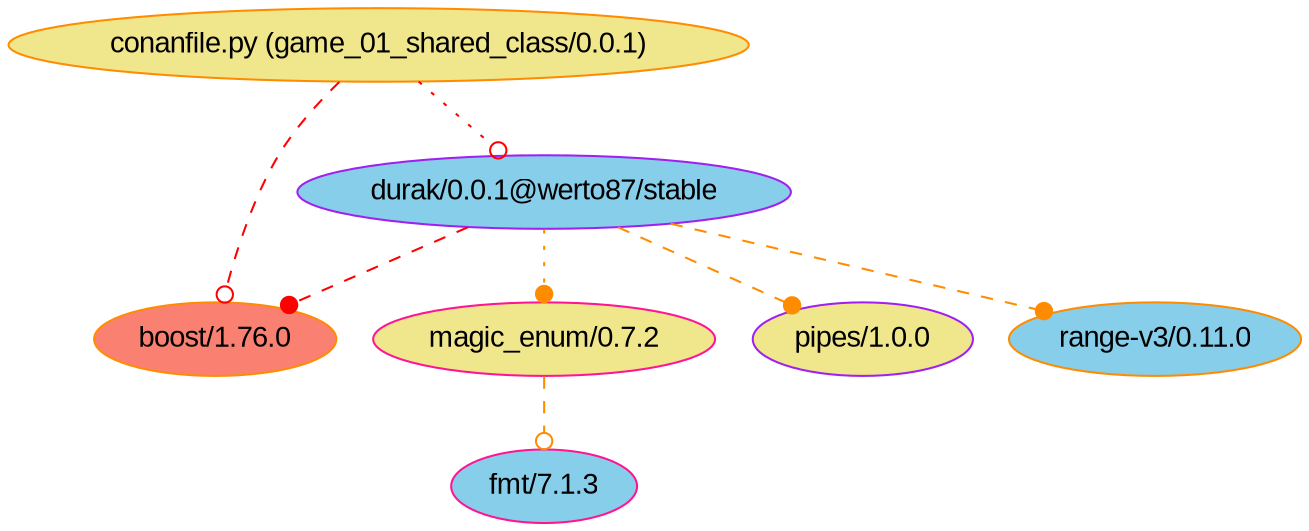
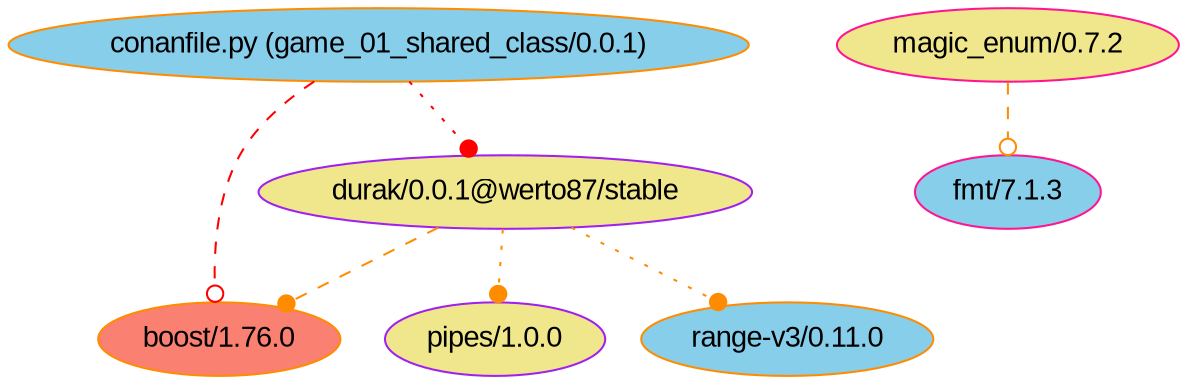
(379, 45) -> (379, 45)
(455, 113) -> (436, 112)
(544, 192) -> (505, 192)
(544, 258) -> none
(382, 264) -> (366, 264)
(701, 265) -> (501, 258)
(853, 266) -> (641, 263)
